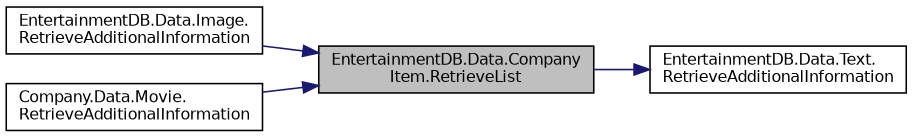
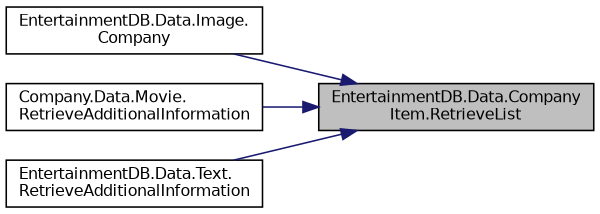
(134, 30) -> (134, 30)
(614, 70) -> (288, 147)
